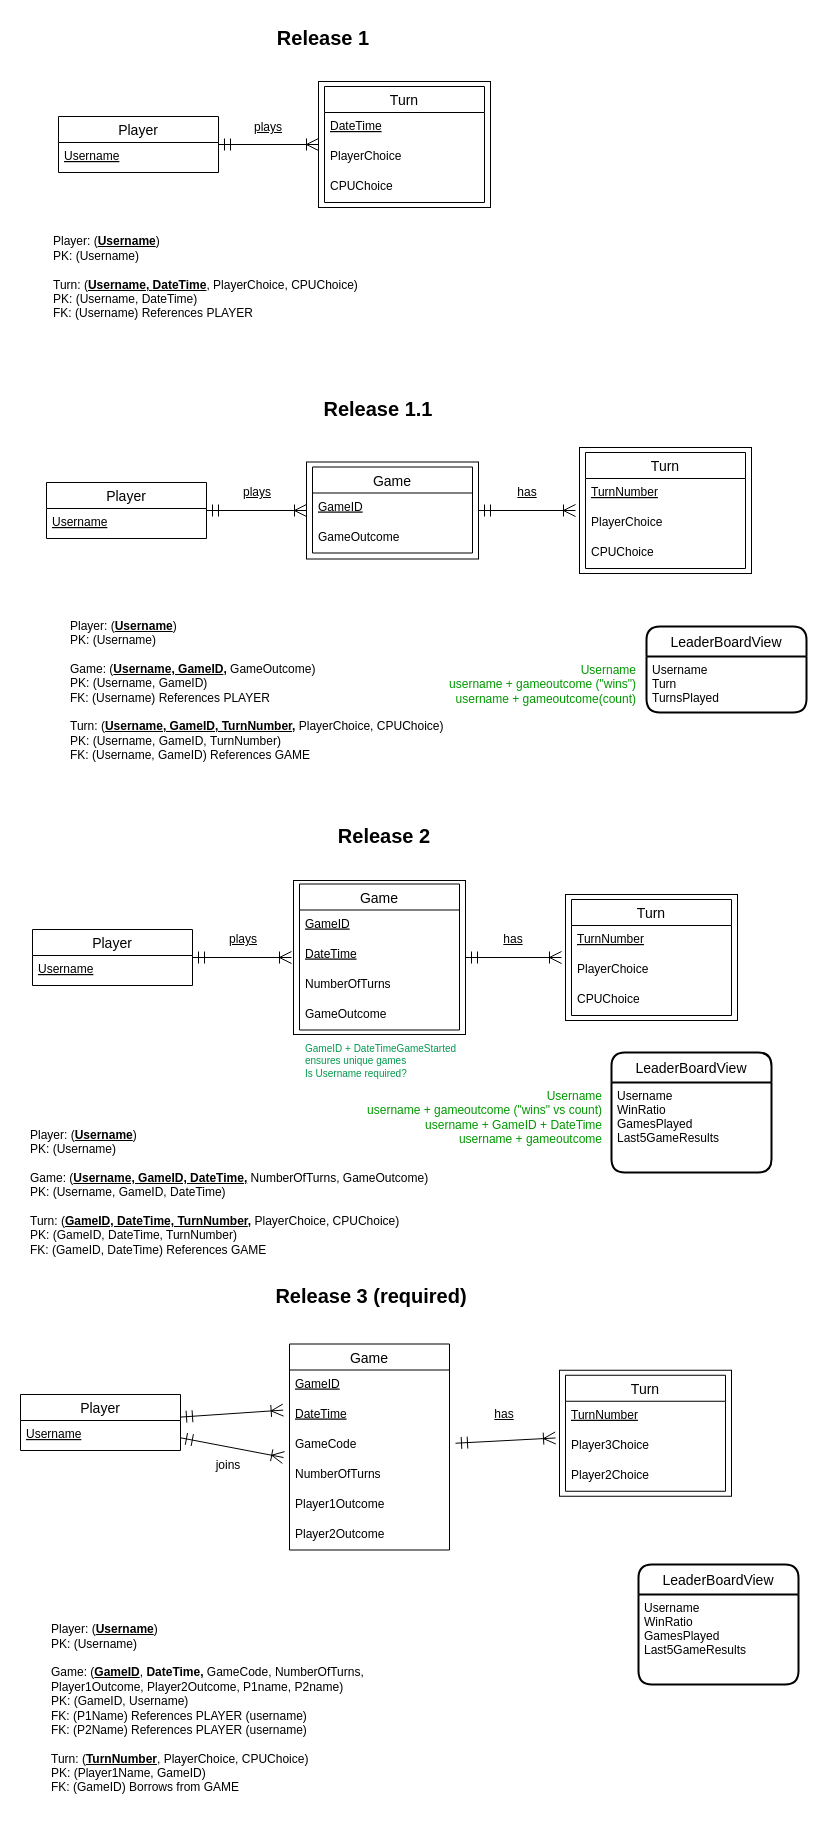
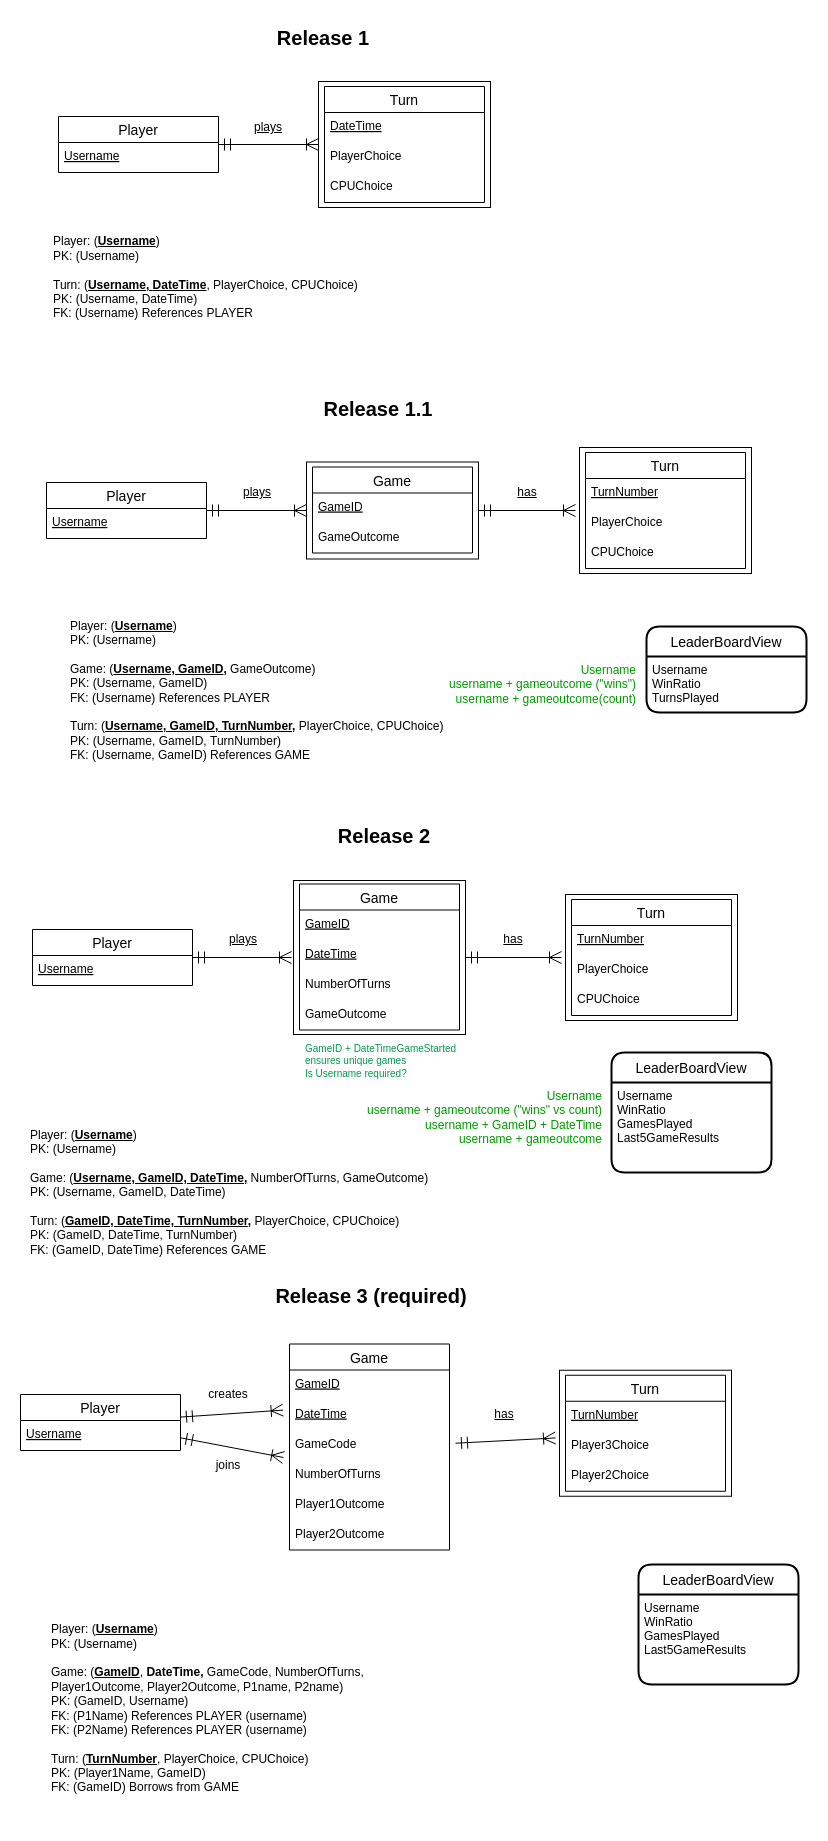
(679, 670) -> (679, 670)
none -> (229, 1395)
